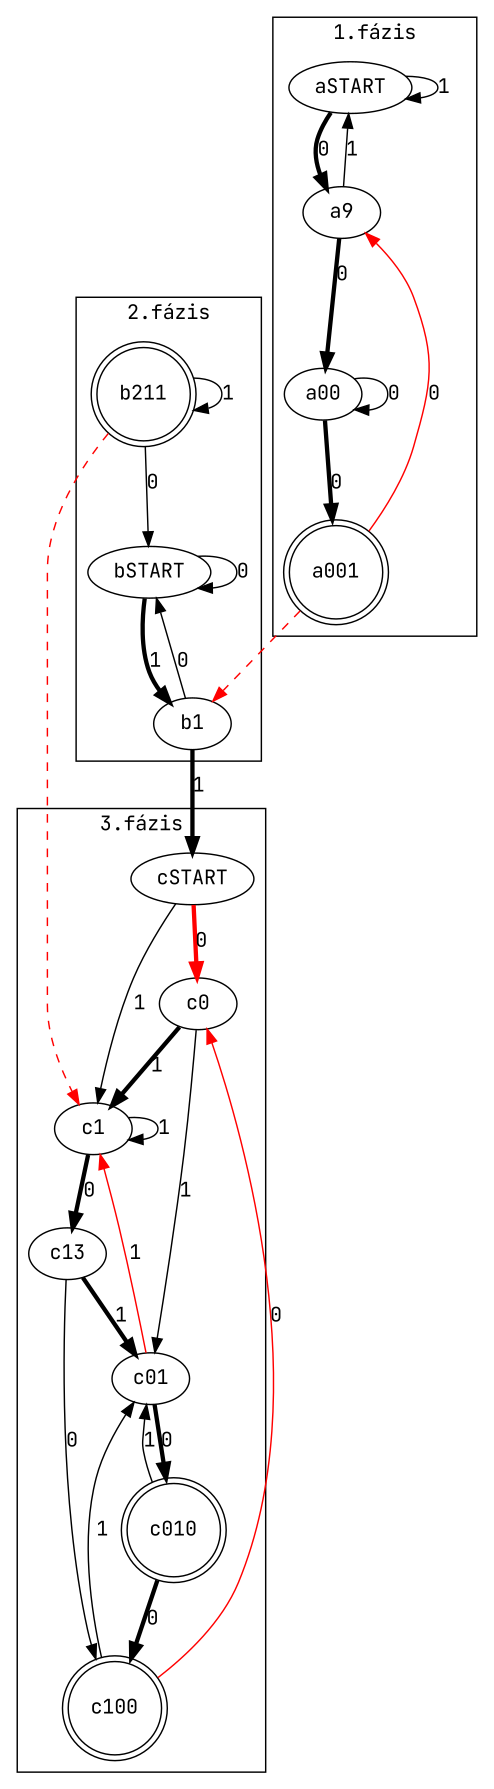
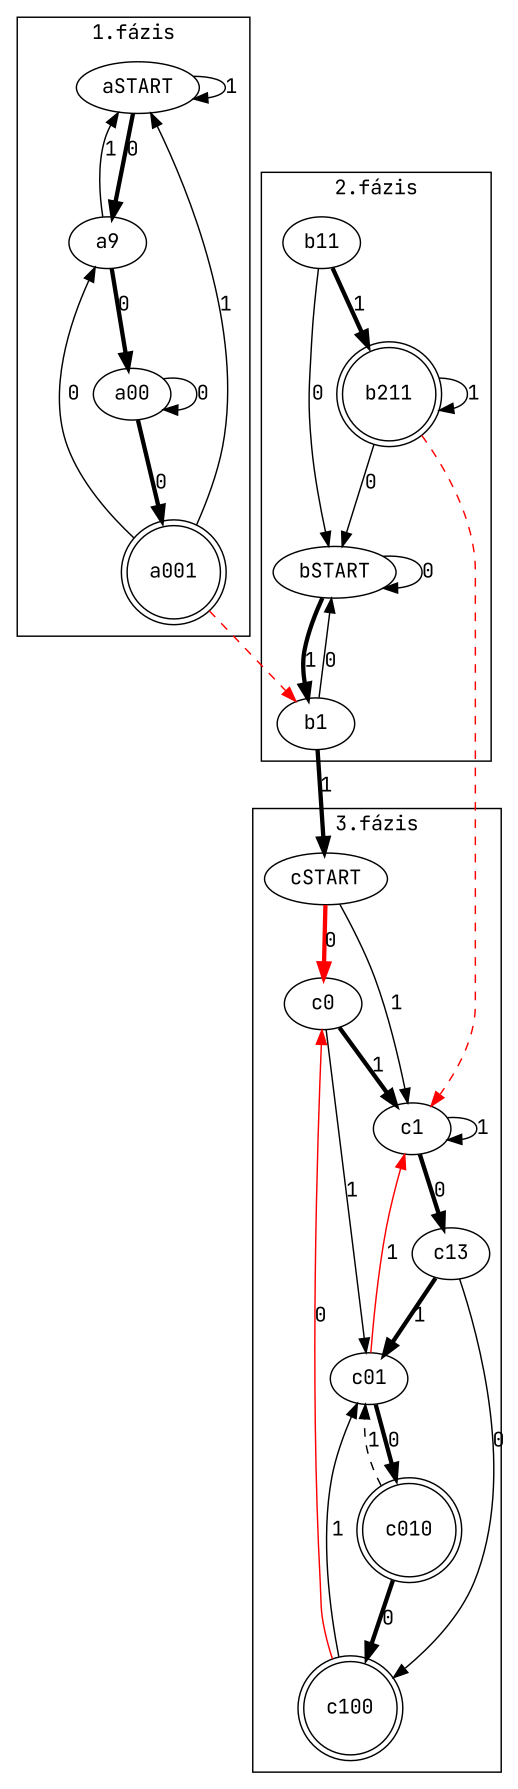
none -> (322, 243)
none -> (222, 323)
(428, 387) -> (61, 419)
(143, 1451) -> (368, 1453)
